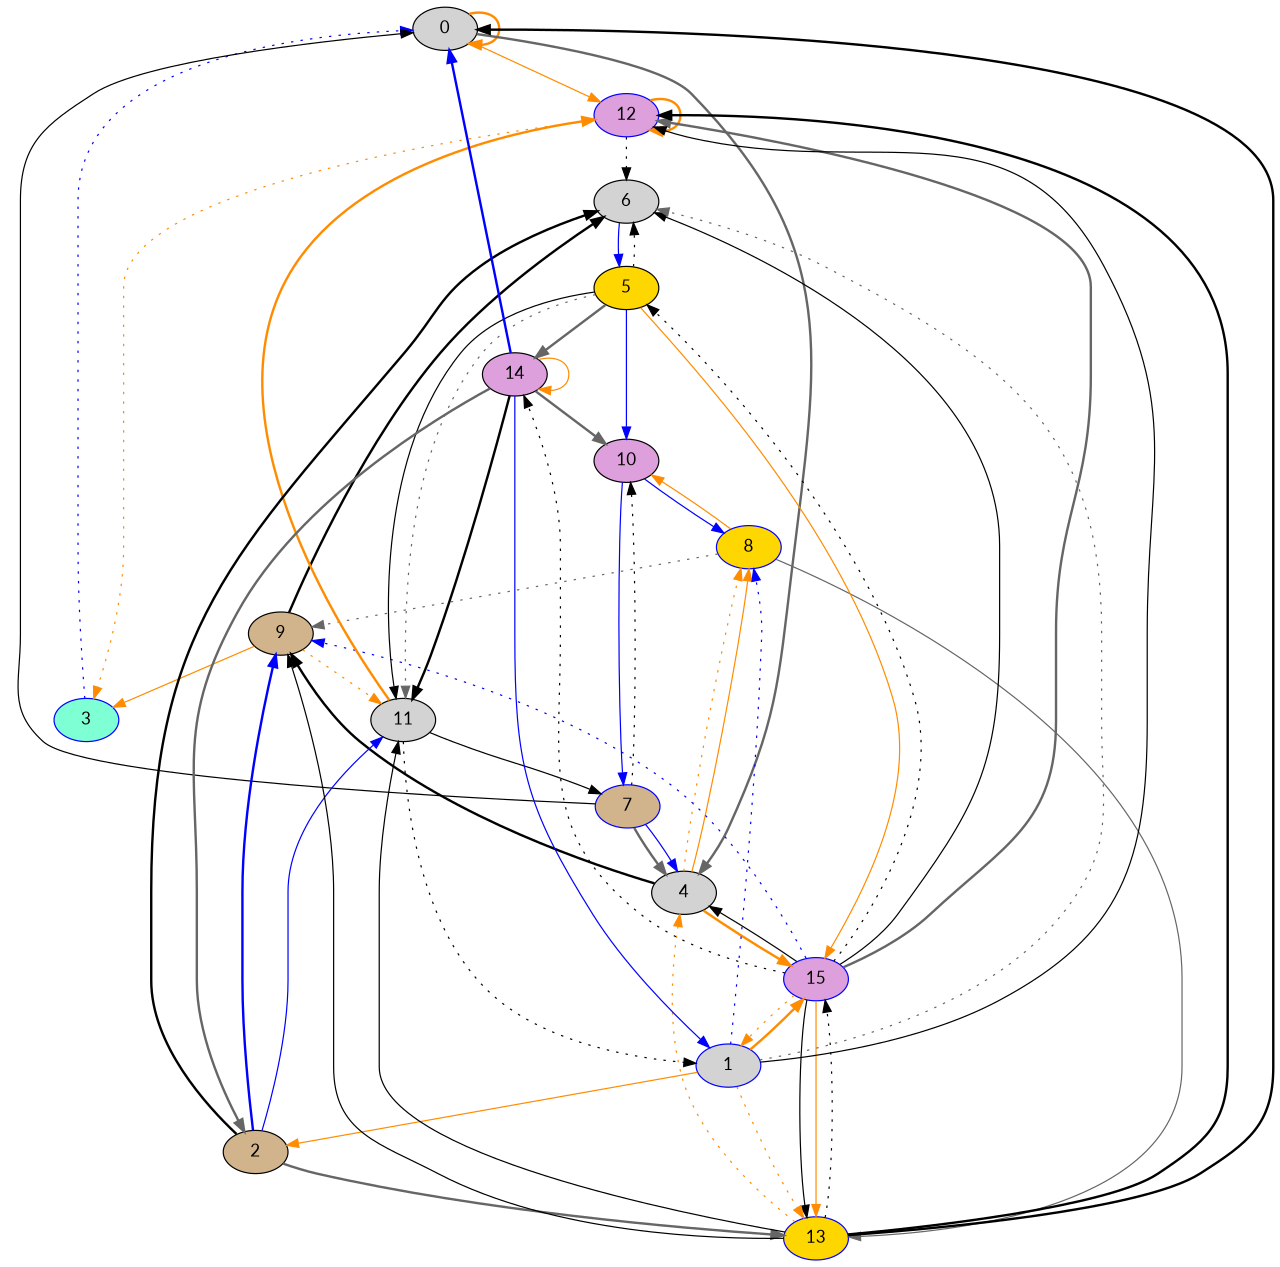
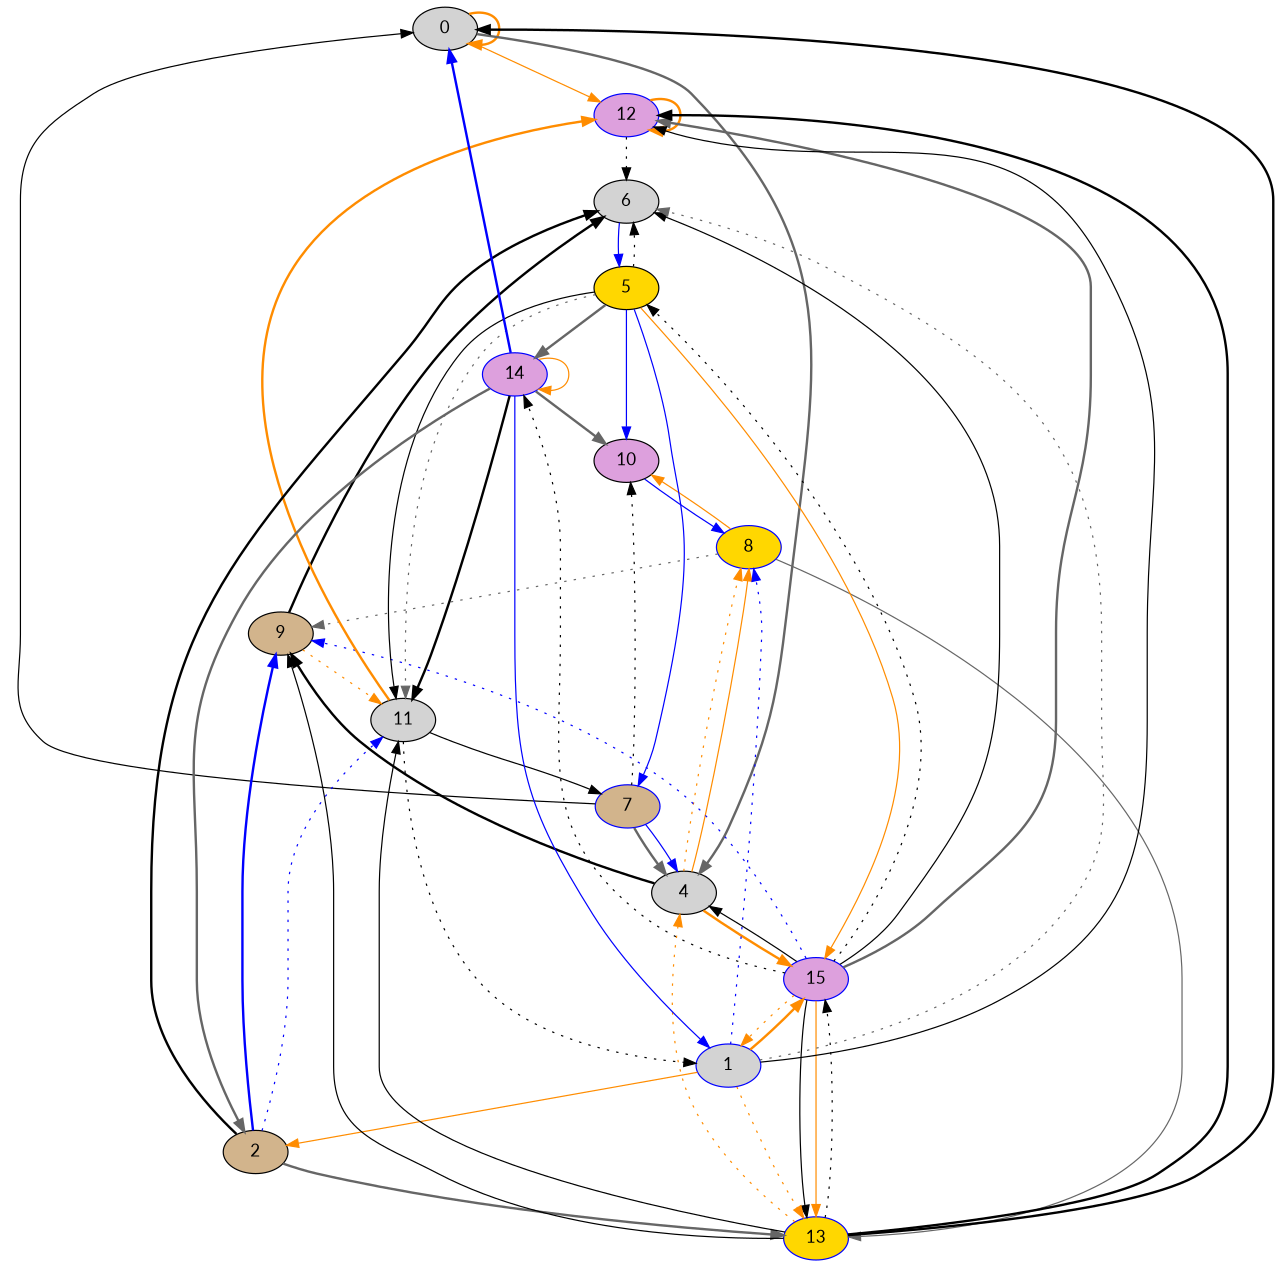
(515, 374) -> (515, 374)
(619, 627) -> (684, 541)
(86, 720) -> none
(288, 925) -> (288, 925)
